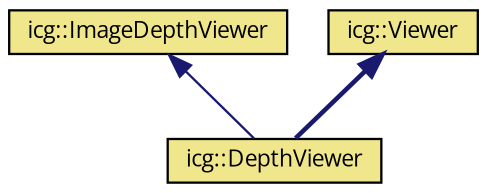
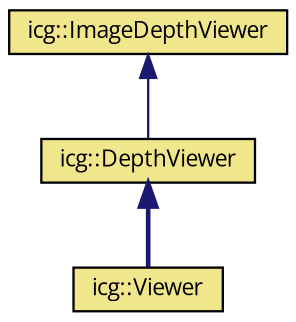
(331, 104) -> (148, 237)
